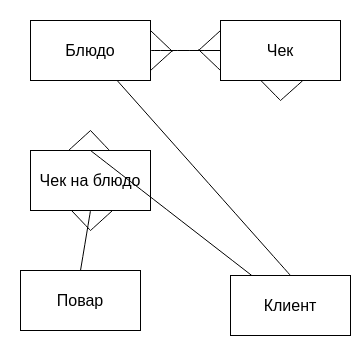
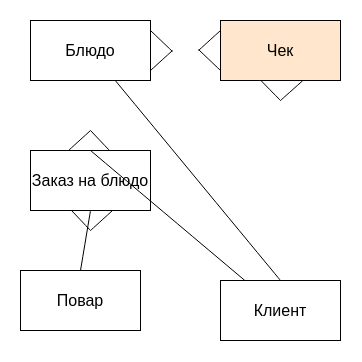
(186, 51) -> none
(281, 51) -> (281, 51)
(91, 181) -> (91, 181)
(291, 306) -> (281, 311)
